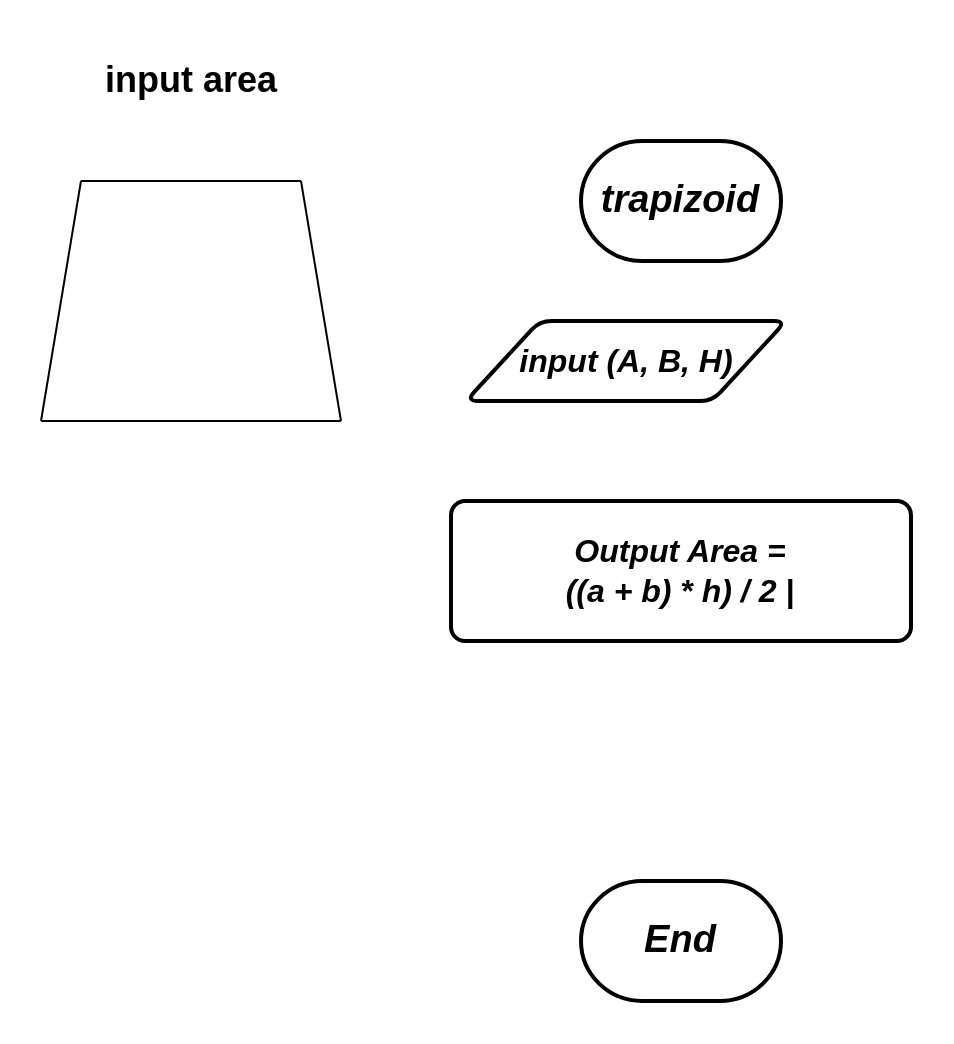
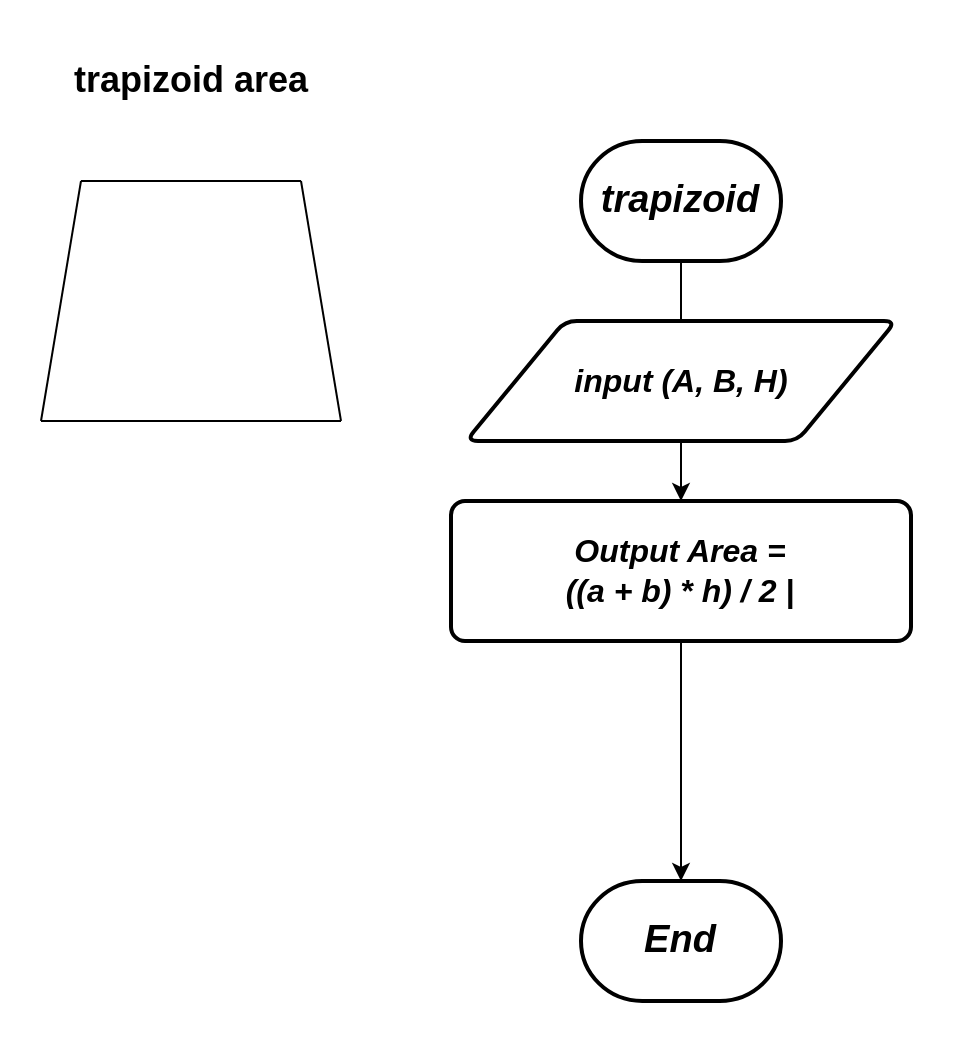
(192, 81) -> (192, 81)
none -> (681, 290)
(626, 361) -> (681, 381)
none -> (681, 754)
